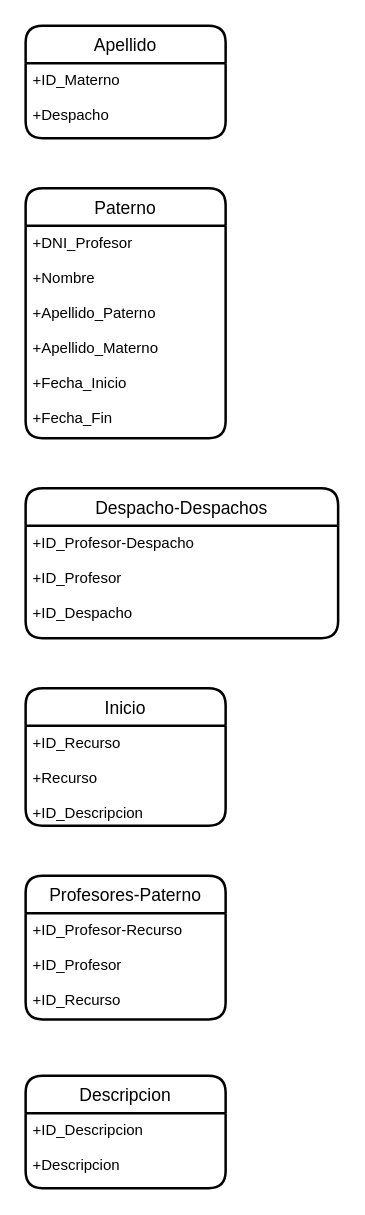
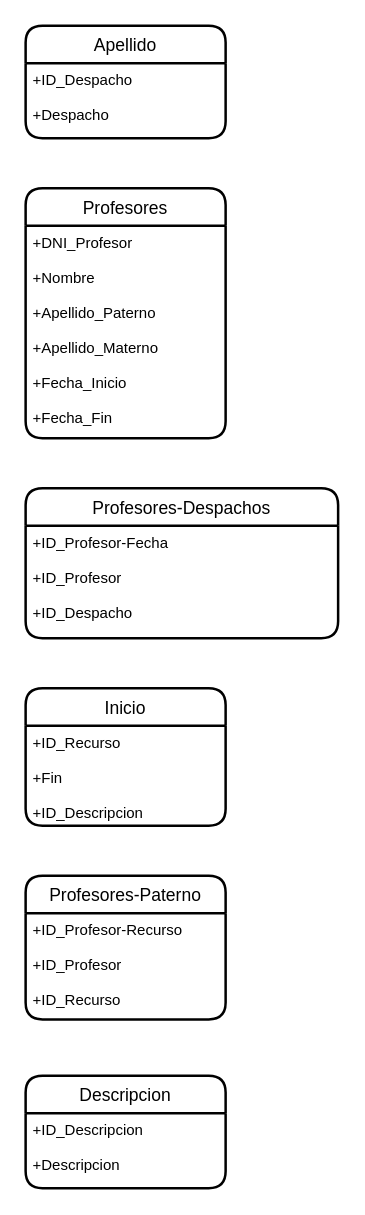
(79, 80) -> (83, 80)
(125, 208) -> (125, 208)
(181, 508) -> (181, 508)
(121, 543) -> (108, 543)
(79, 743) -> (79, 743)
